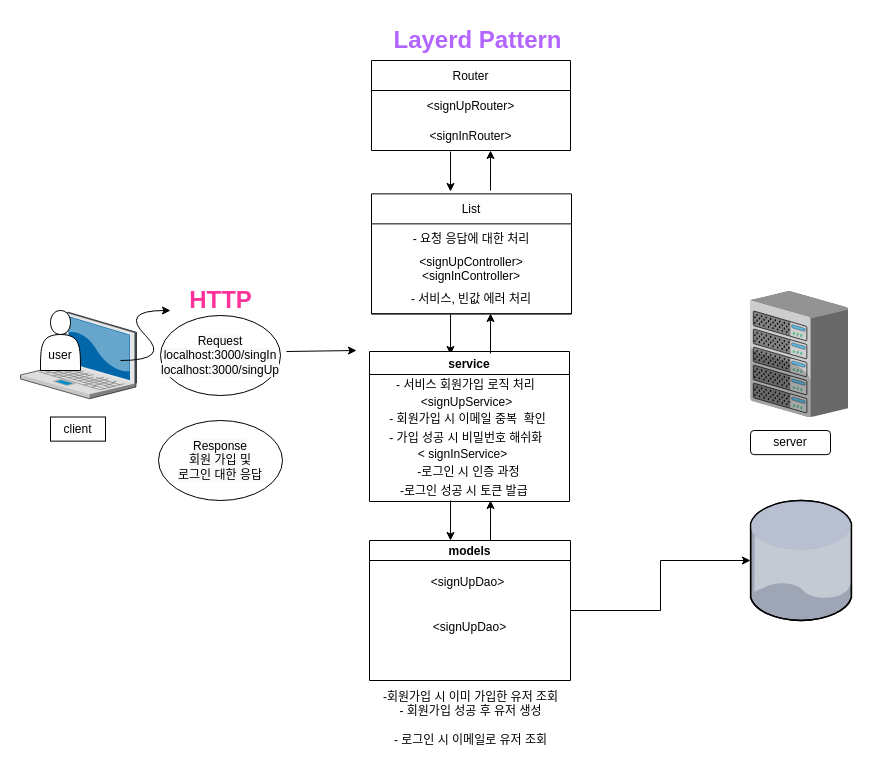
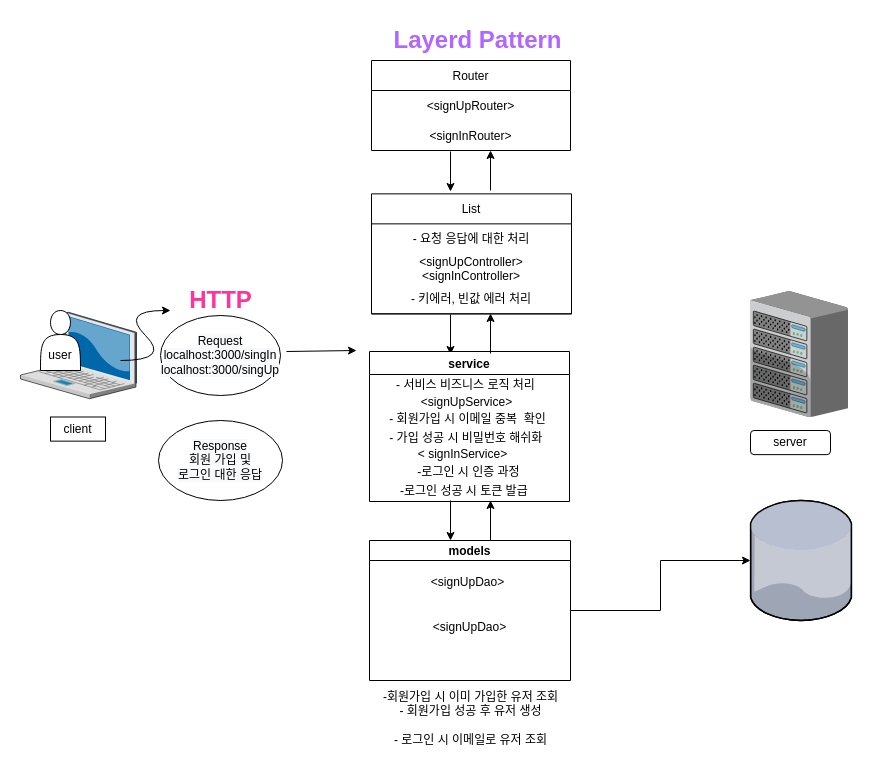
(471, 299) -> (471, 299)
(466, 386) -> (466, 386)
